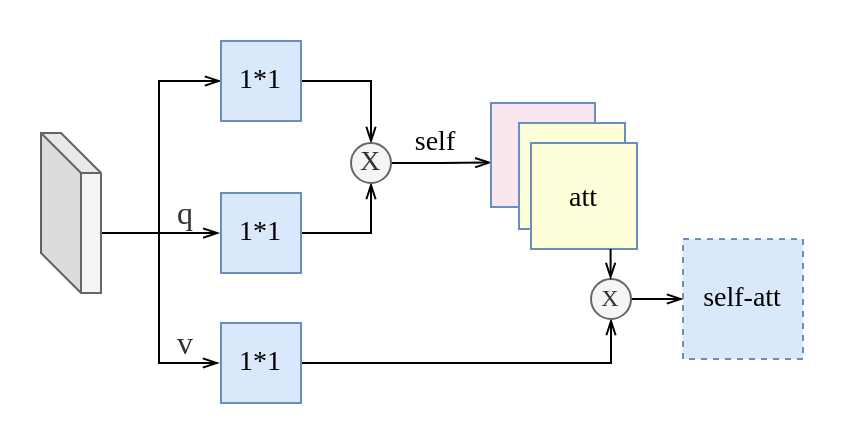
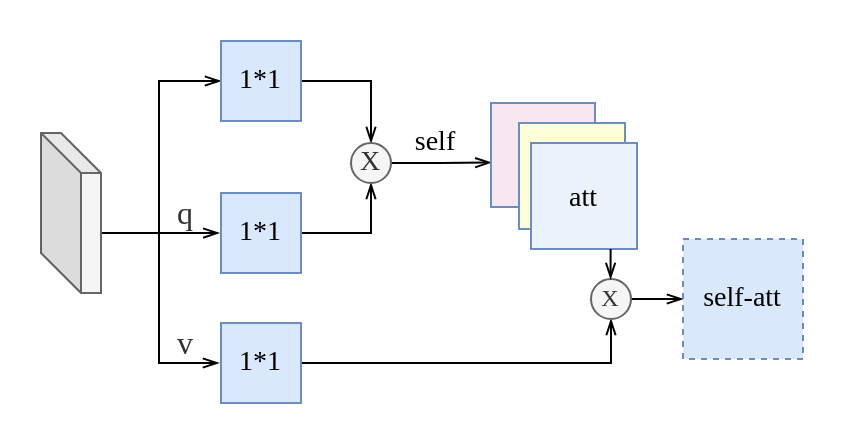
(584, 196) -> (584, 196)
